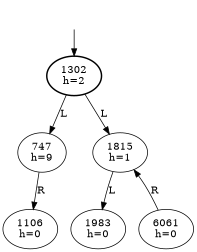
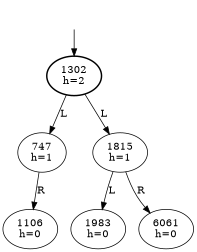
(42, 152) -> (42, 152)
(149, 192) -> (134, 190)
